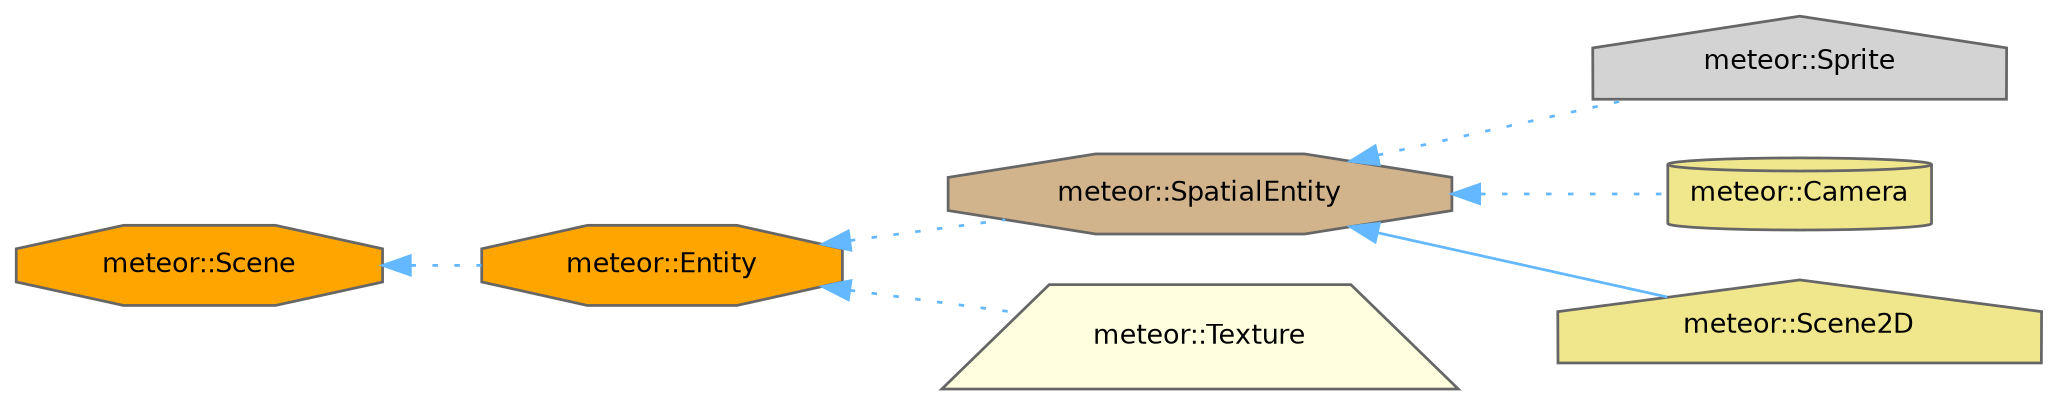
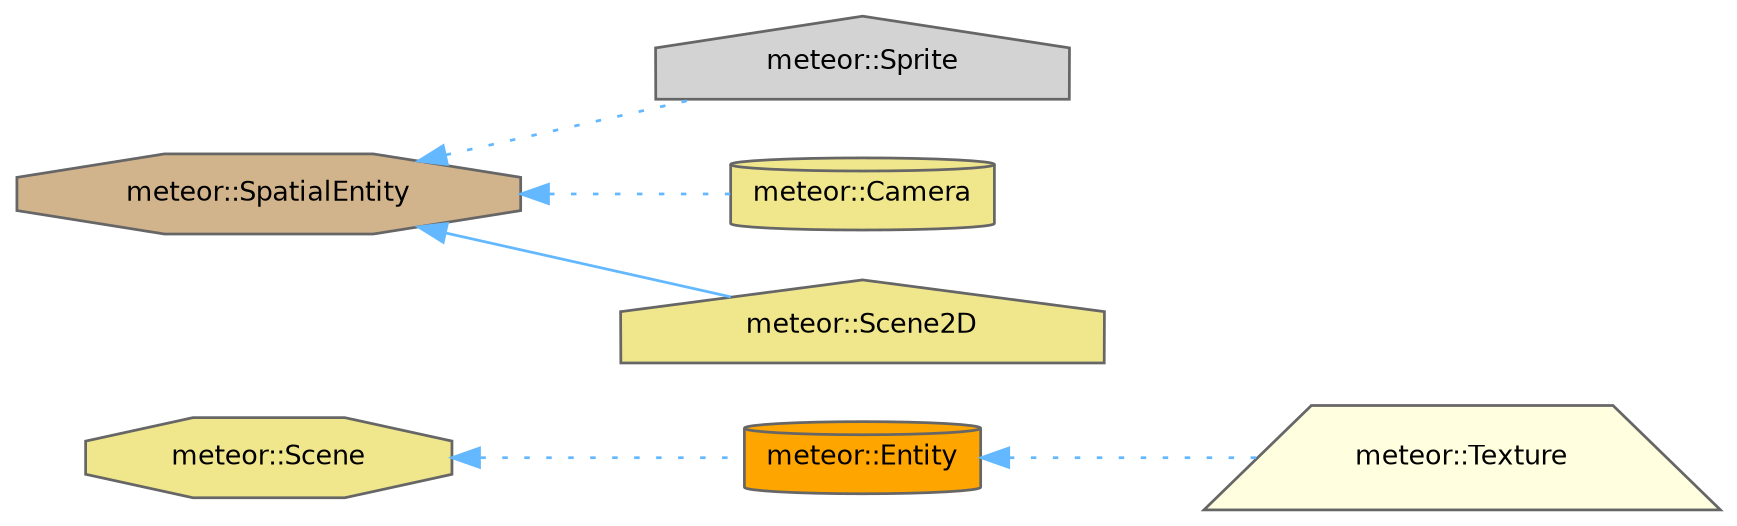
(928, 230) -> none
(199, 265) -> (269, 458)
(662, 265) -> (863, 458)
